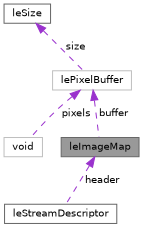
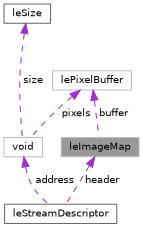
(63, 51) -> (20, 85)
(100, 147) -> (100, 147)
none -> (34, 188)
